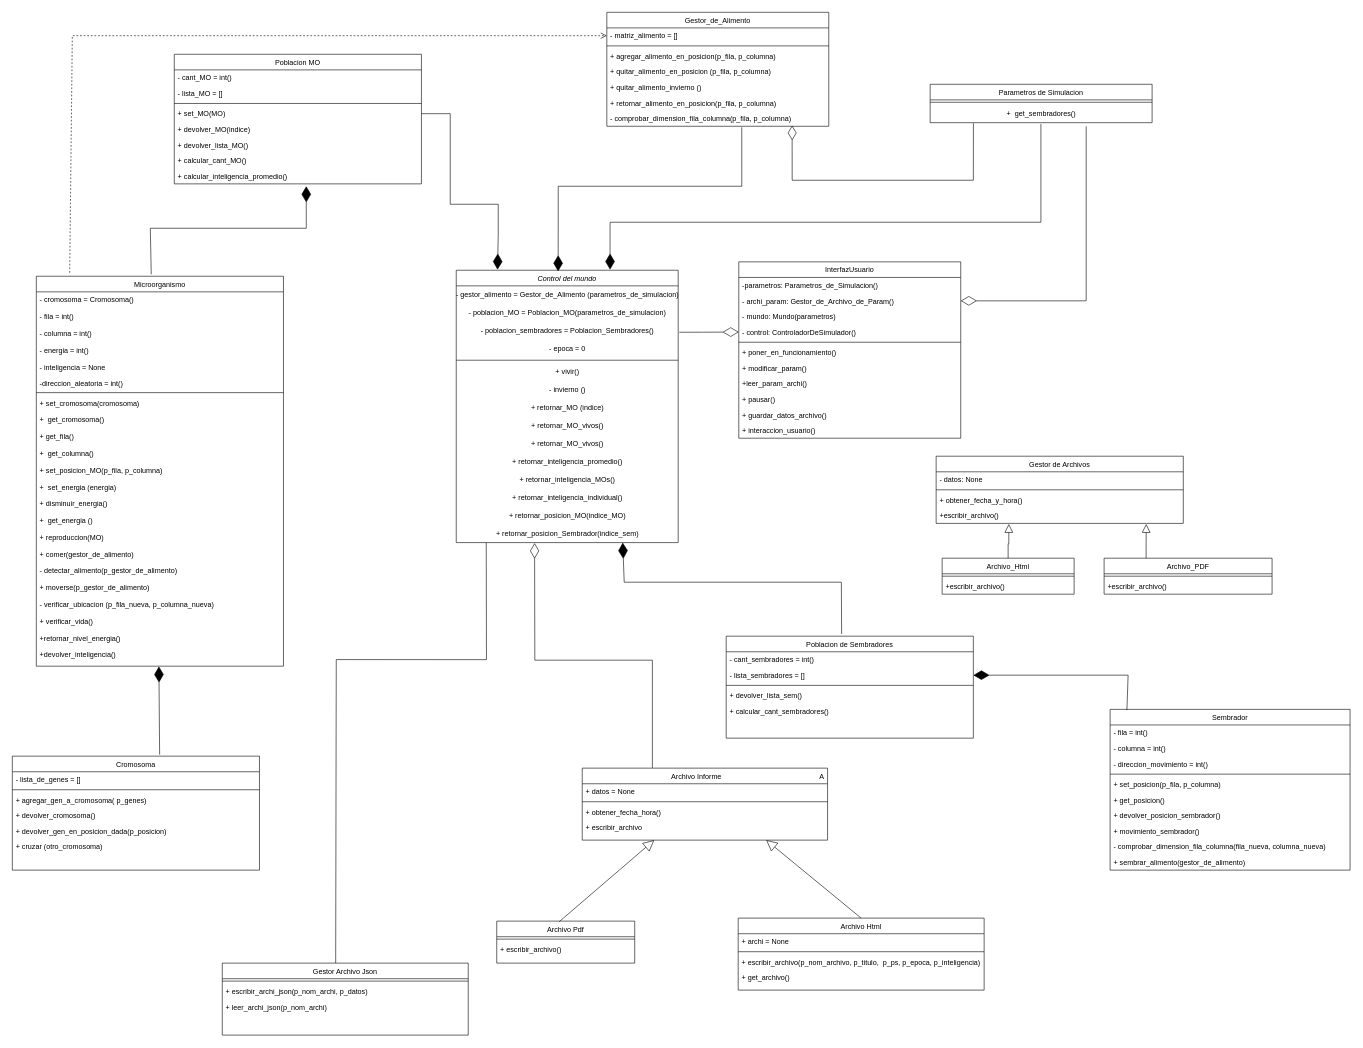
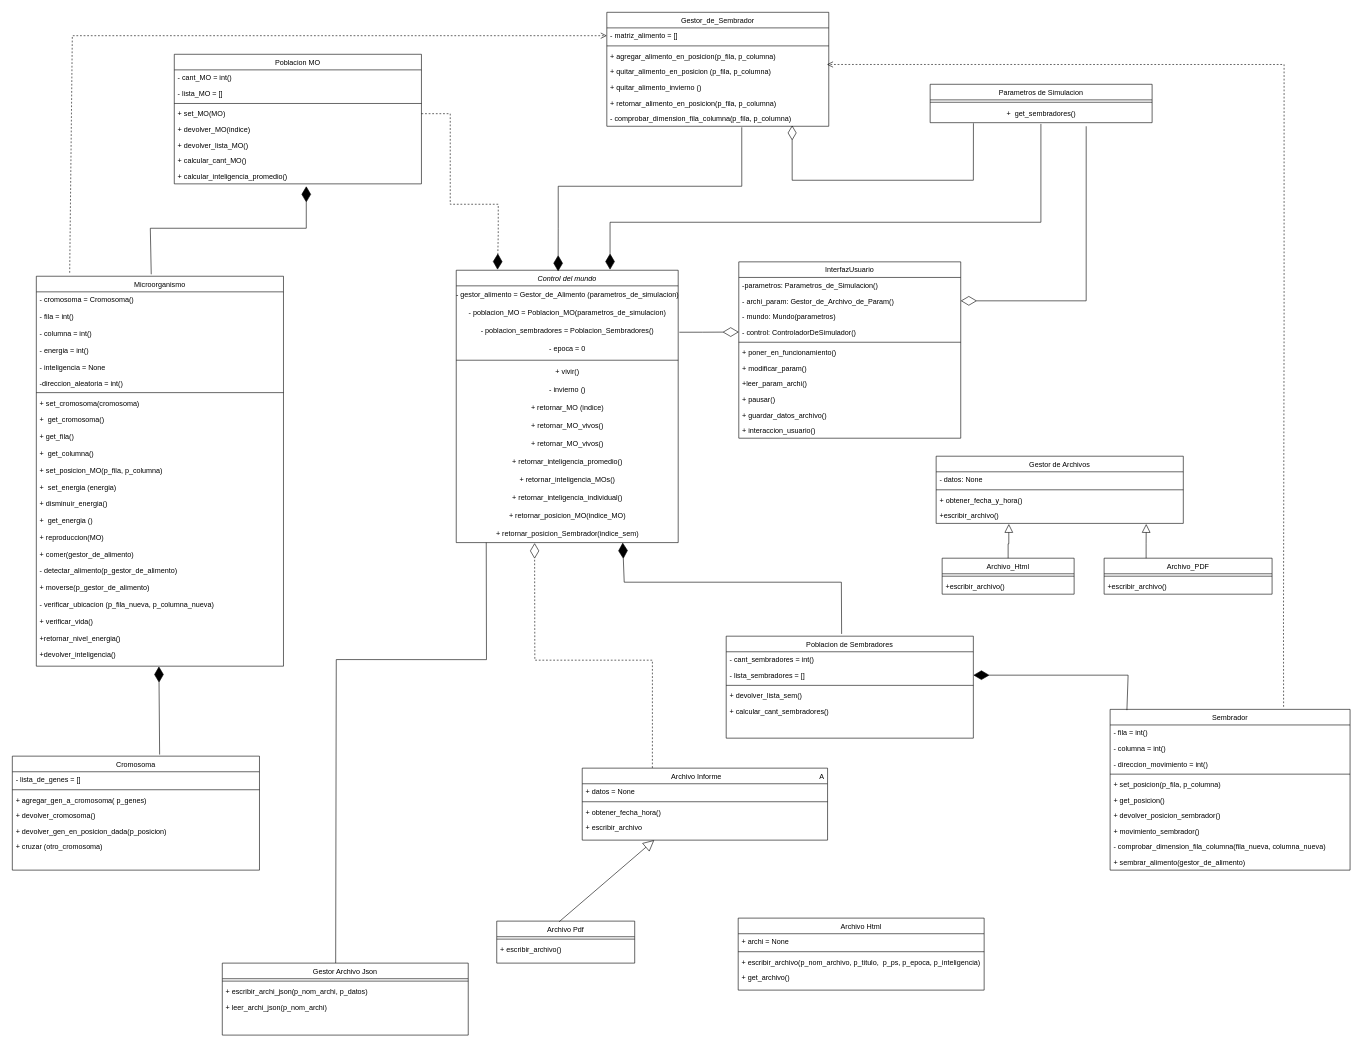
(718, 20) -> (718, 20)
none -> (1284, 159)
(450, 194) -> (450, 194)
(596, 660) -> (596, 660)
(818, 883) -> none
